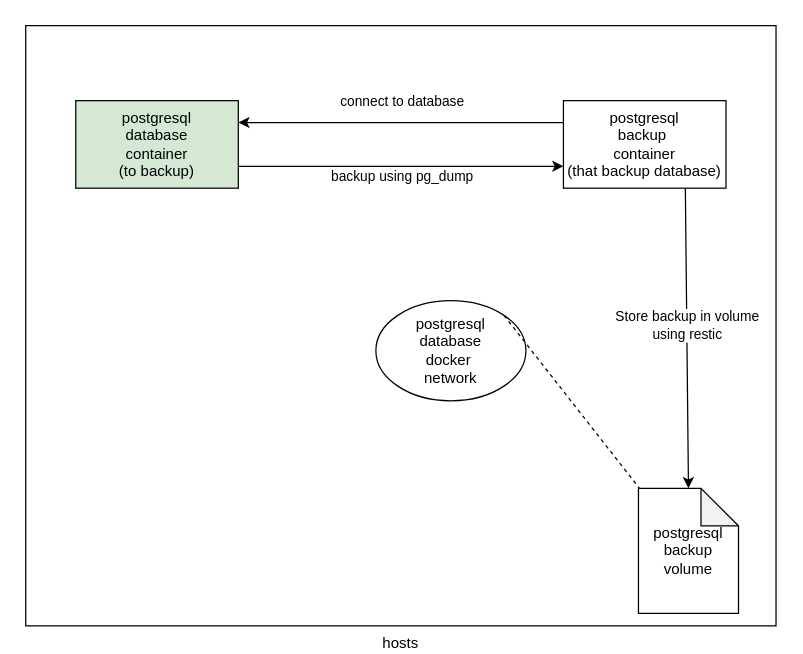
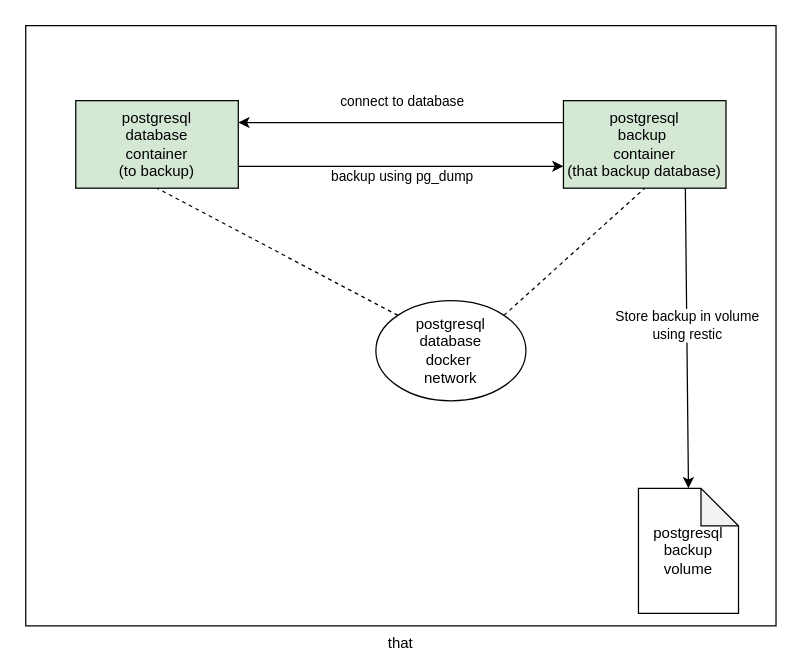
(644, 144) -> (644, 144)
none -> (277, 252)
(571, 401) -> (574, 252)
(401, 643) -> (401, 643)
